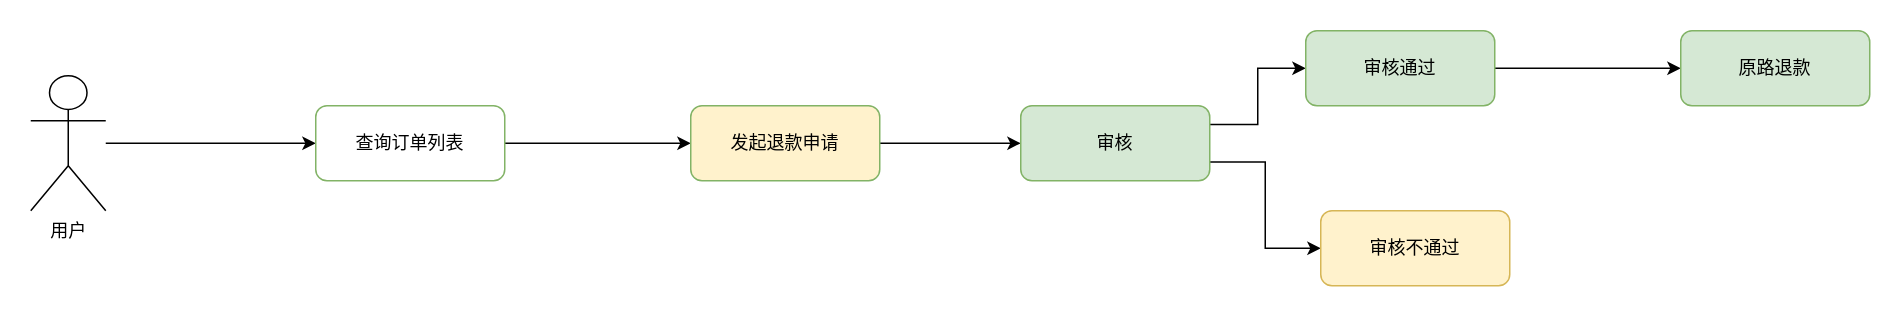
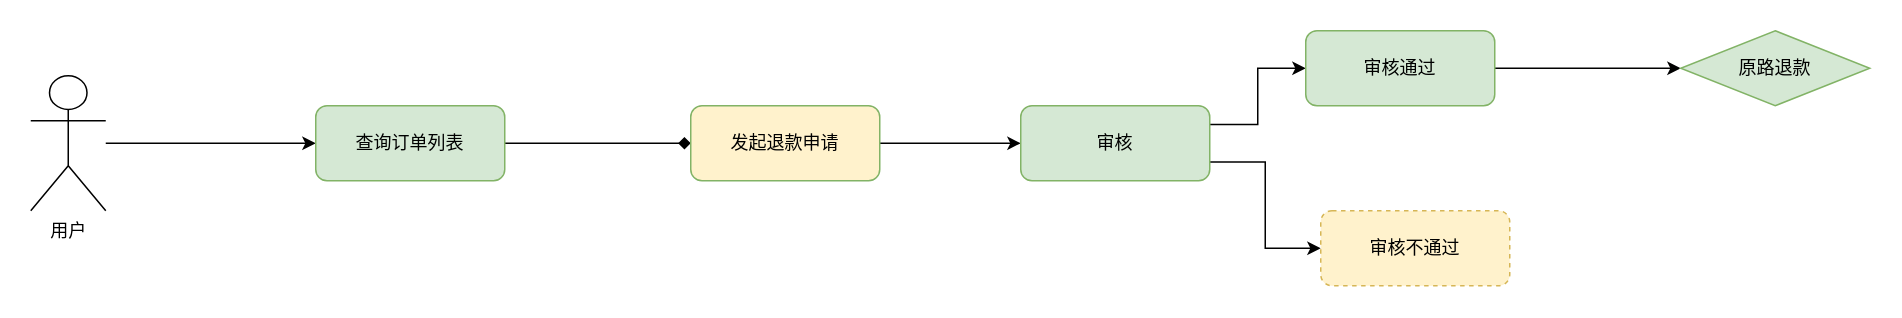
(1775, 68) -> (1775, 68)
(410, 143) -> (410, 143)
(679, 143) -> (678, 143)
(1415, 248) -> (1415, 248)
